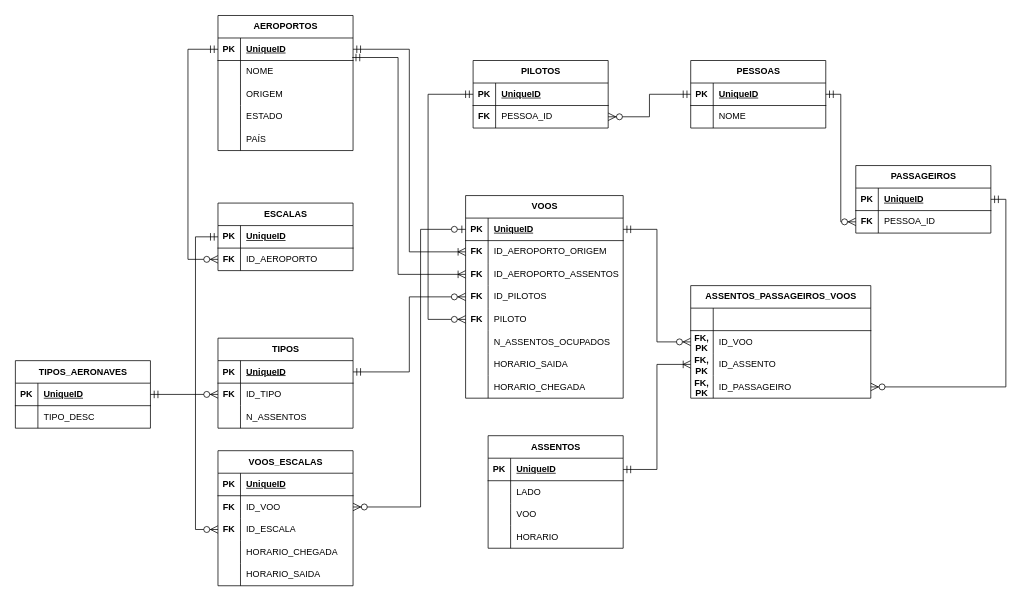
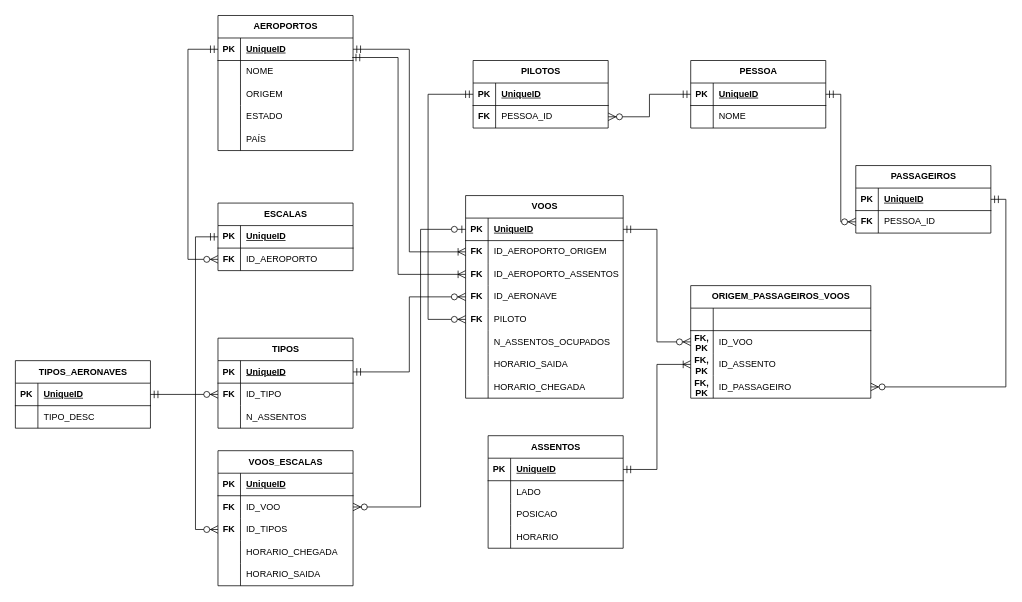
(758, 72) -> (758, 72)
(519, 297) -> (522, 297)
(781, 297) -> (781, 297)
(524, 514) -> (534, 514)
(269, 529) -> (267, 529)
